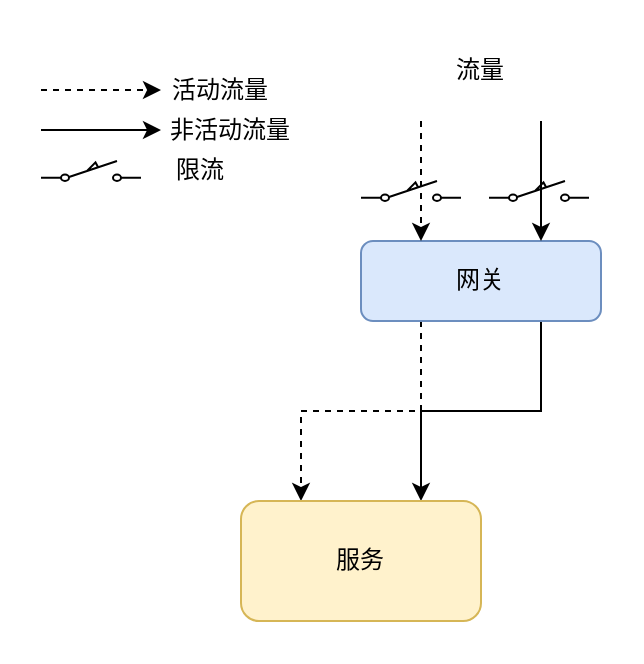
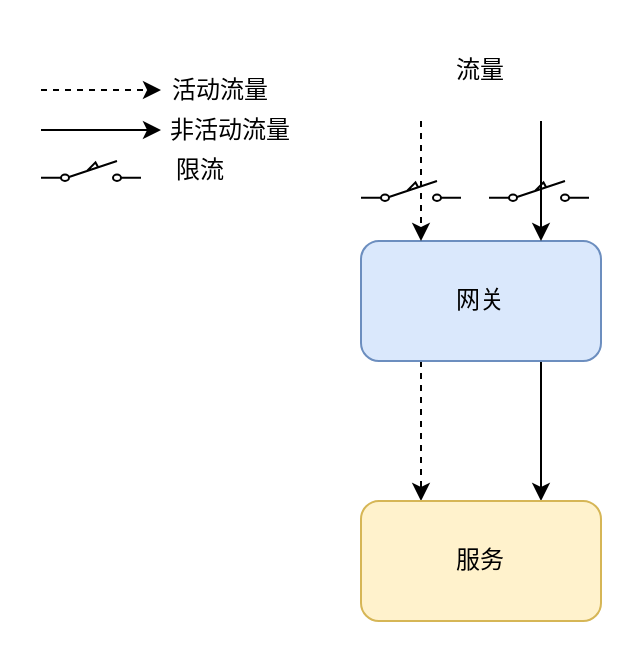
(481, 281) -> (481, 301)
(361, 561) -> (481, 561)
